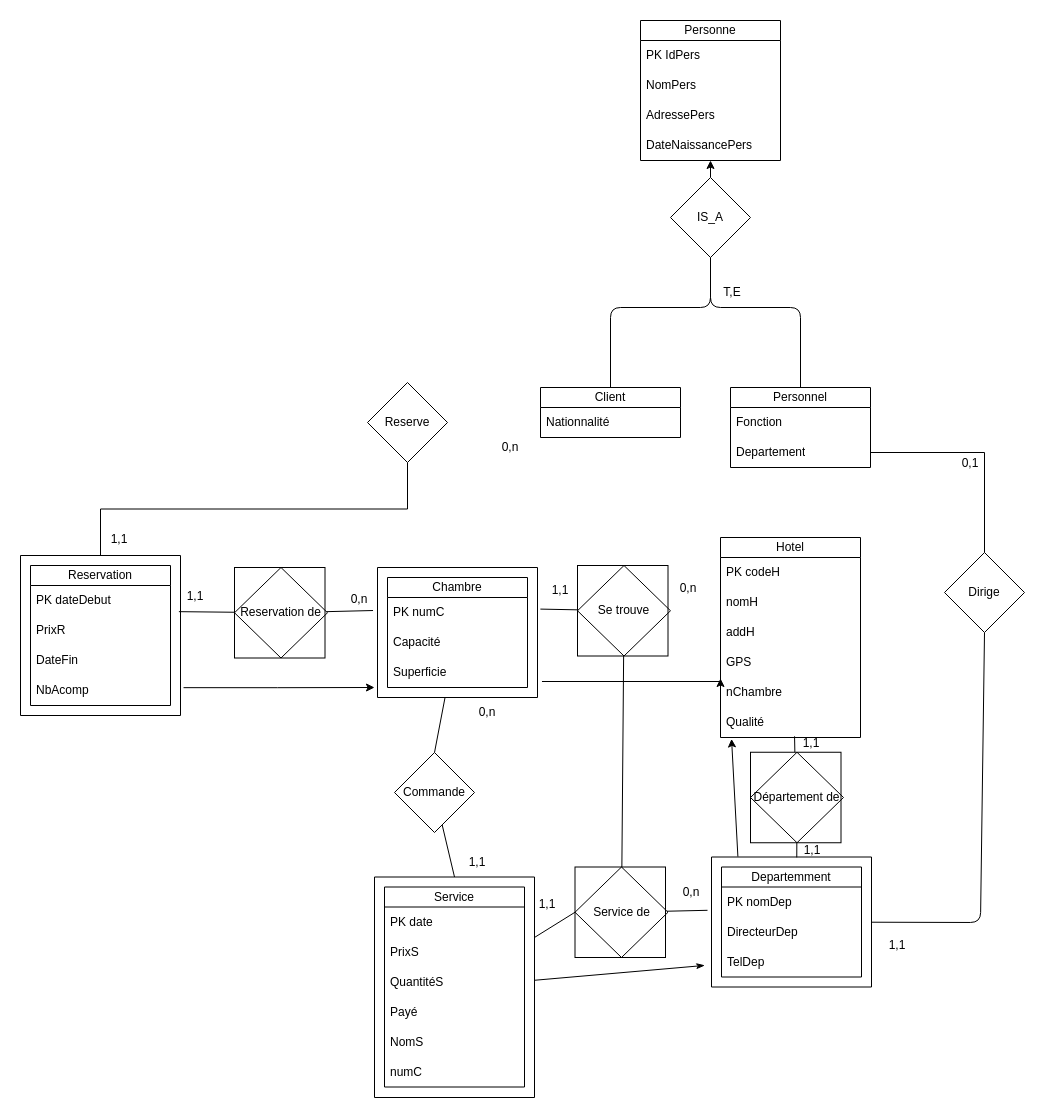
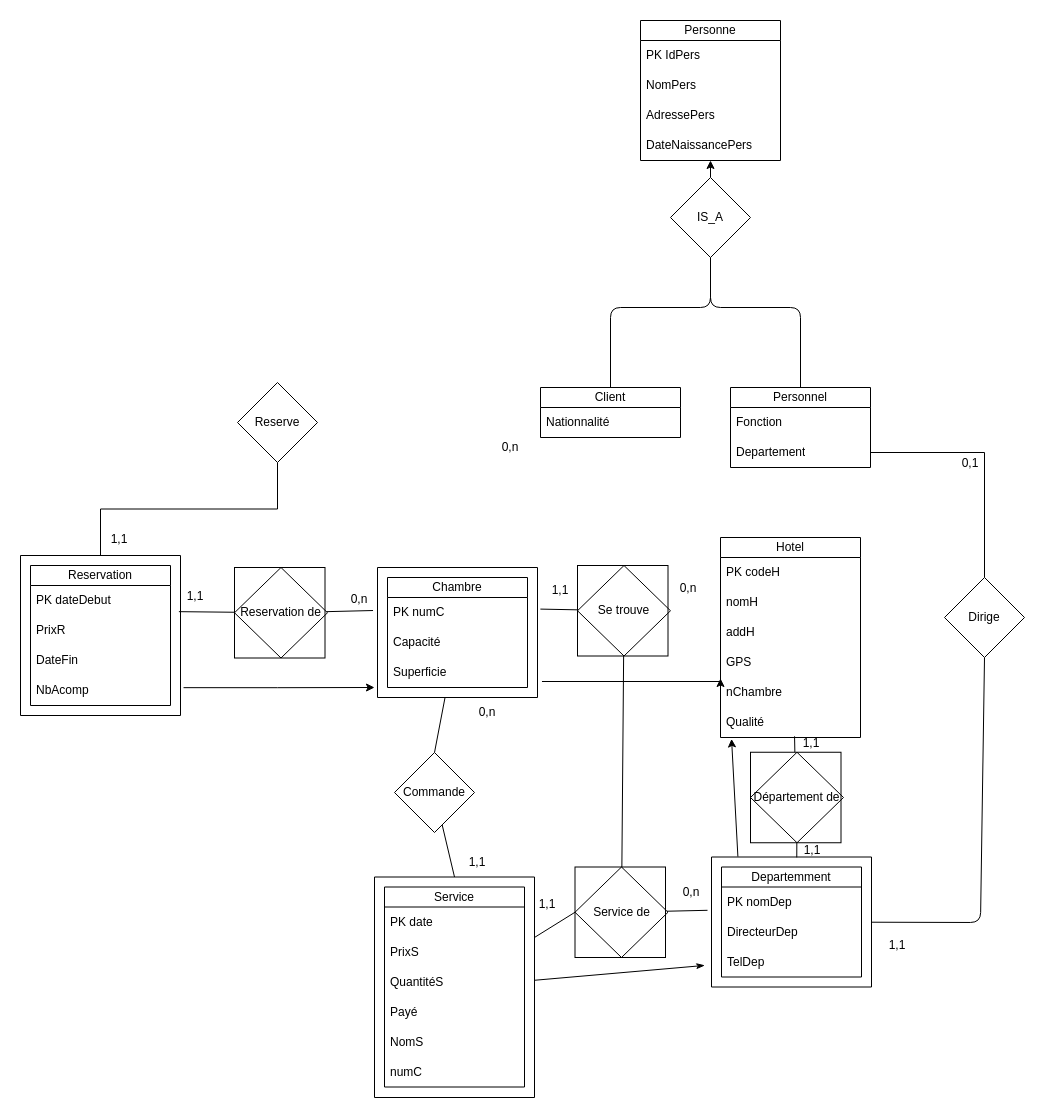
(733, 293) -> none
(408, 423) -> (278, 423)
(985, 593) -> (985, 618)
